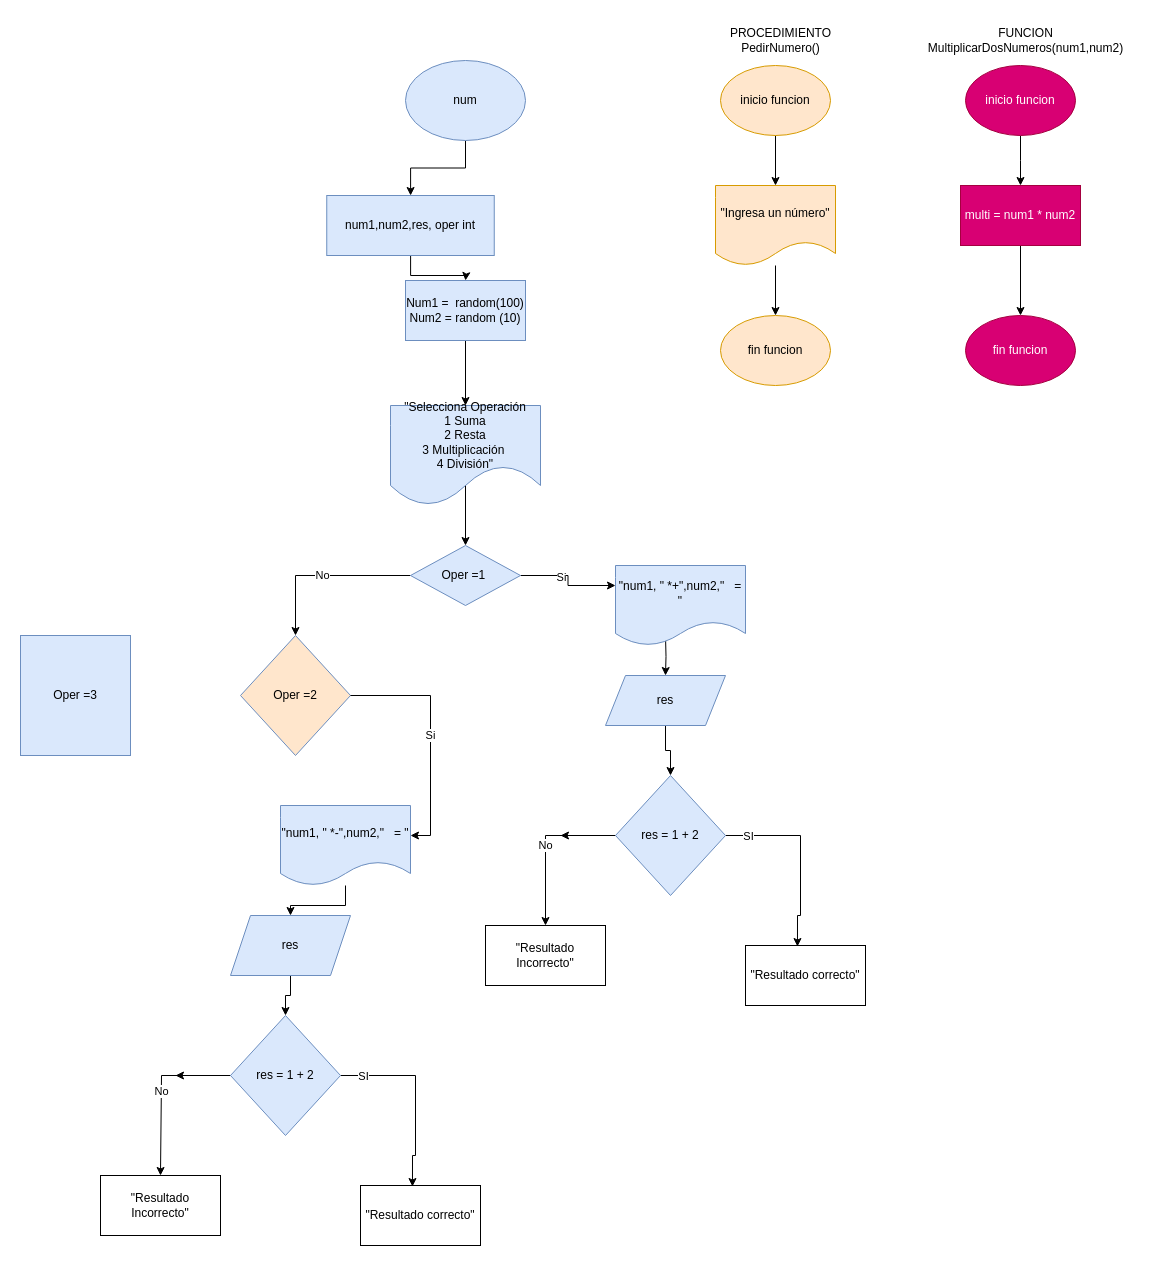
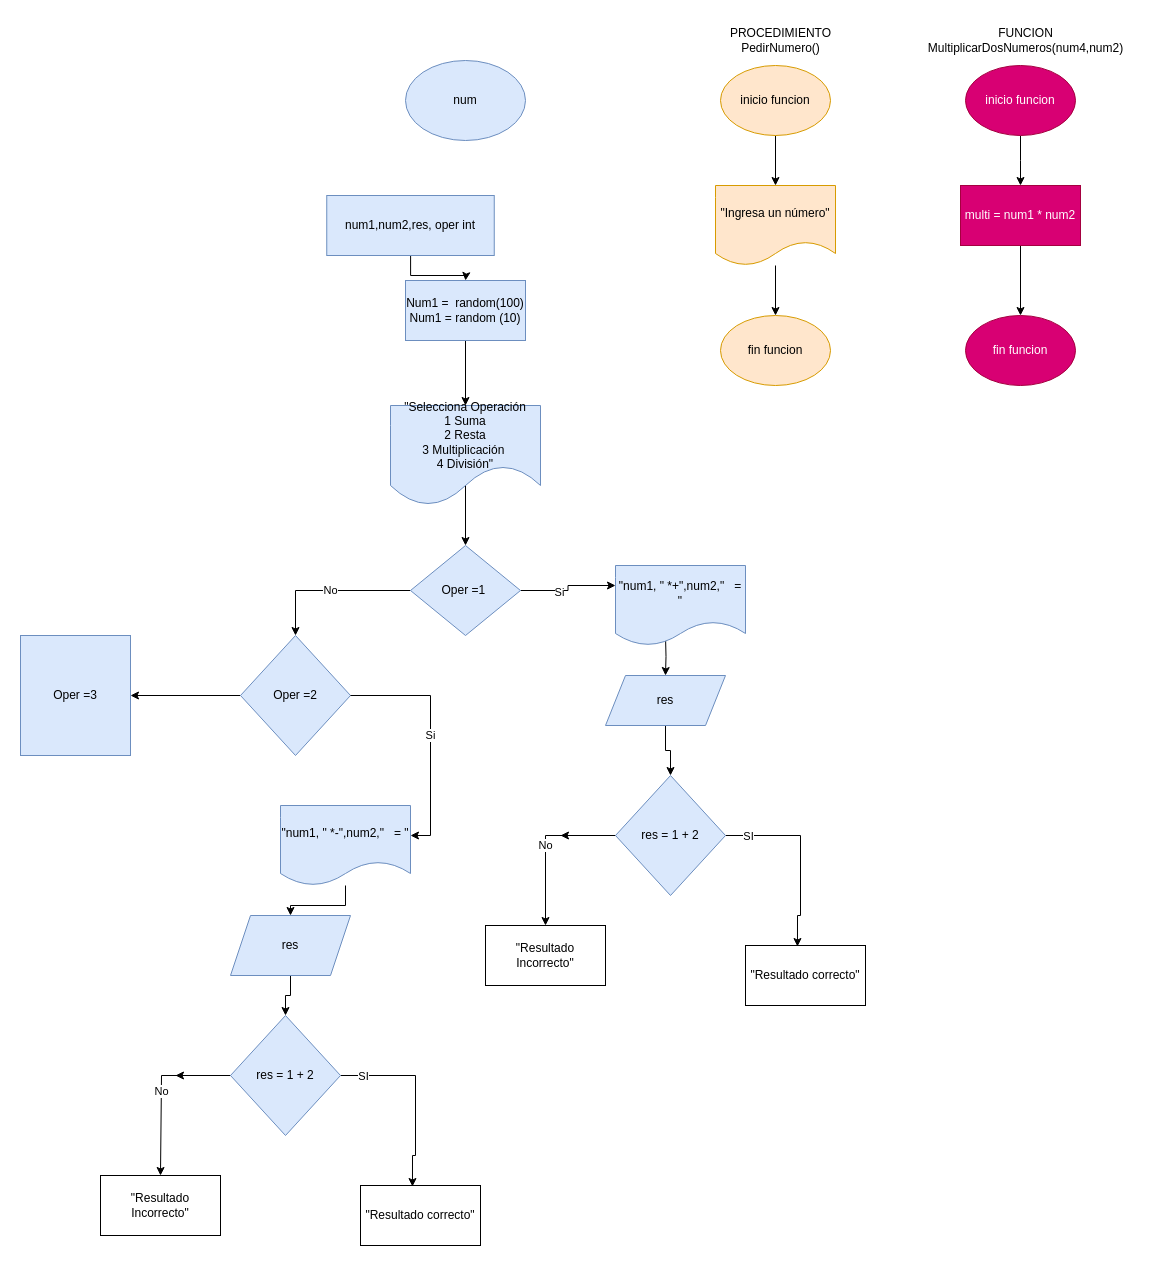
(1026, 41) -> (1026, 41)
(441, 168) -> none
(466, 311) -> (466, 311)
(466, 576) -> (466, 591)
none -> (189, 696)
(296, 696) -> (296, 696)
